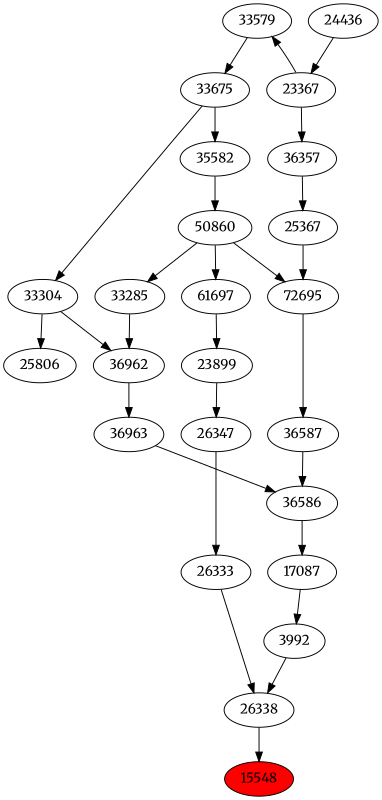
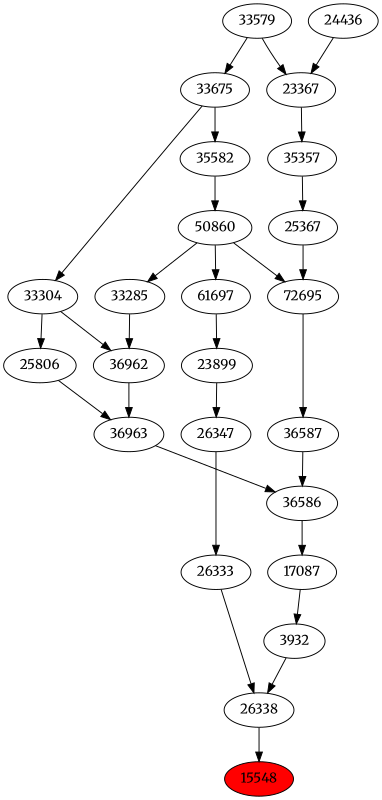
(287, 58) -> (271, 53)
(302, 159) -> (302, 159)
none -> (80, 397)
(294, 641) -> (294, 641)
